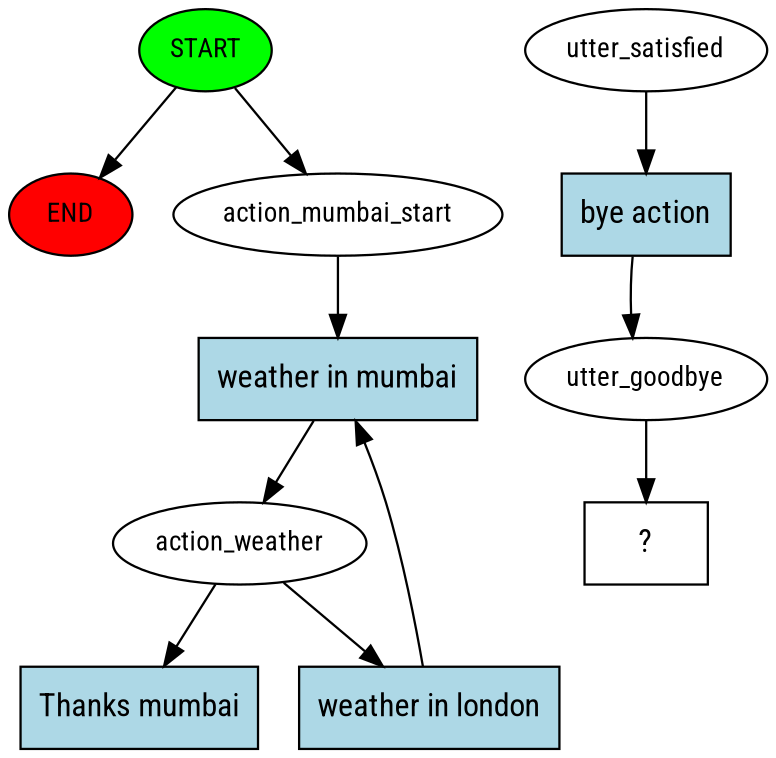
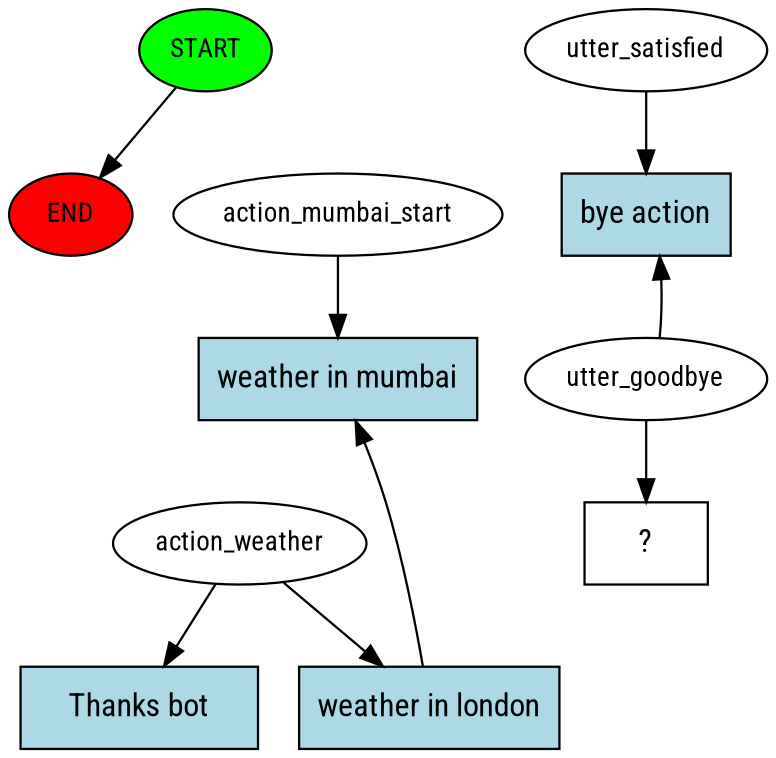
(263, 122) -> none
(631, 286) -> (661, 309)
(295, 452) -> none
(139, 708) -> (139, 708)
